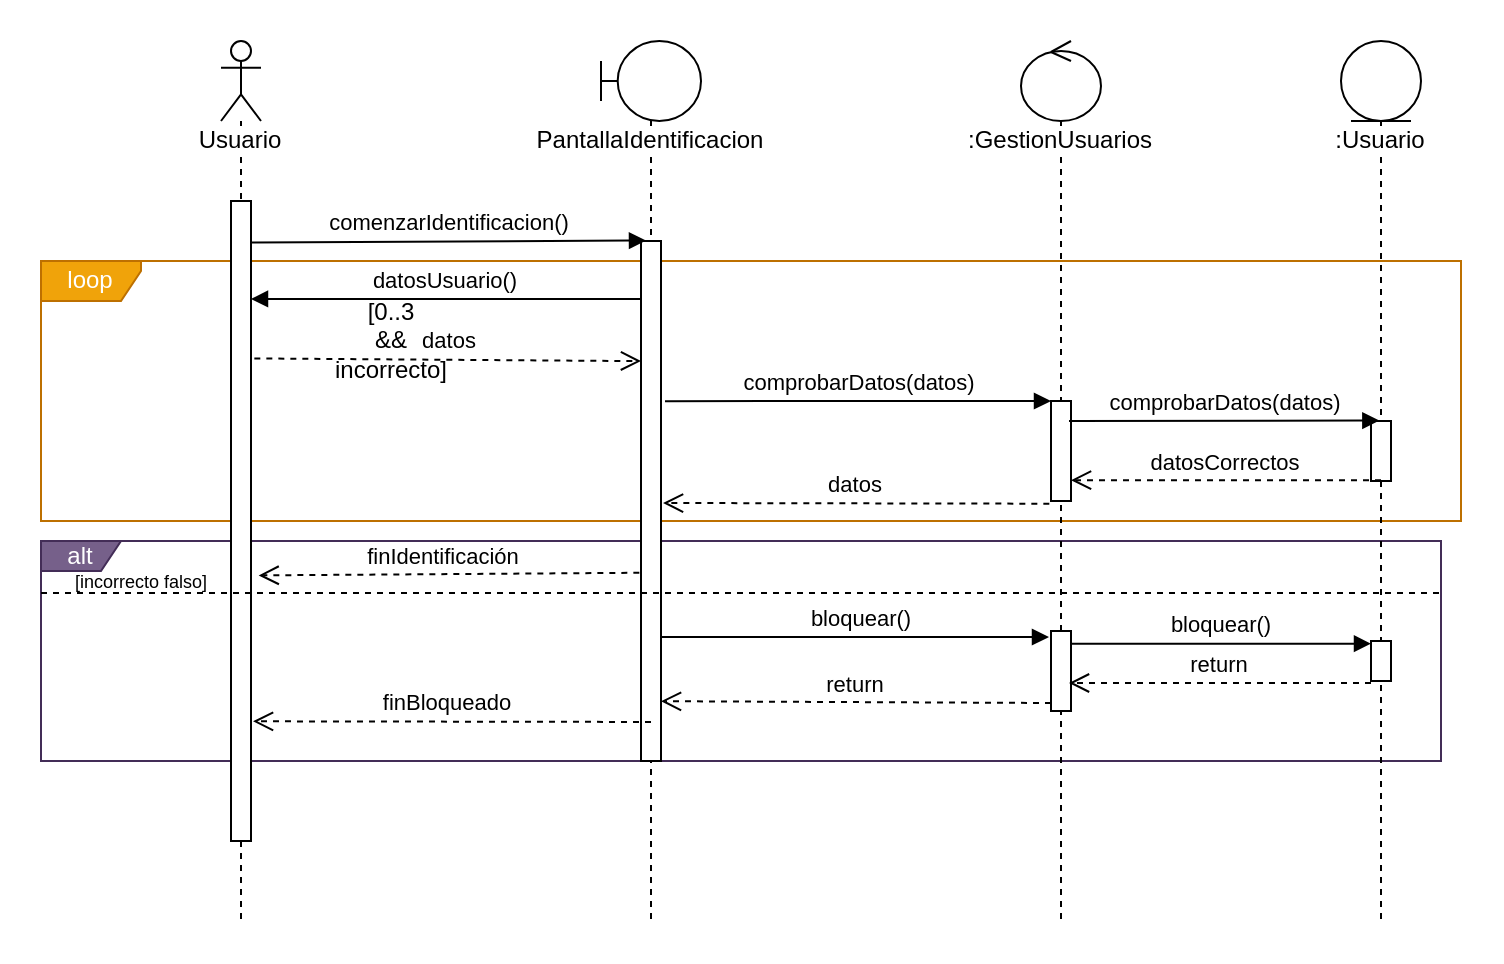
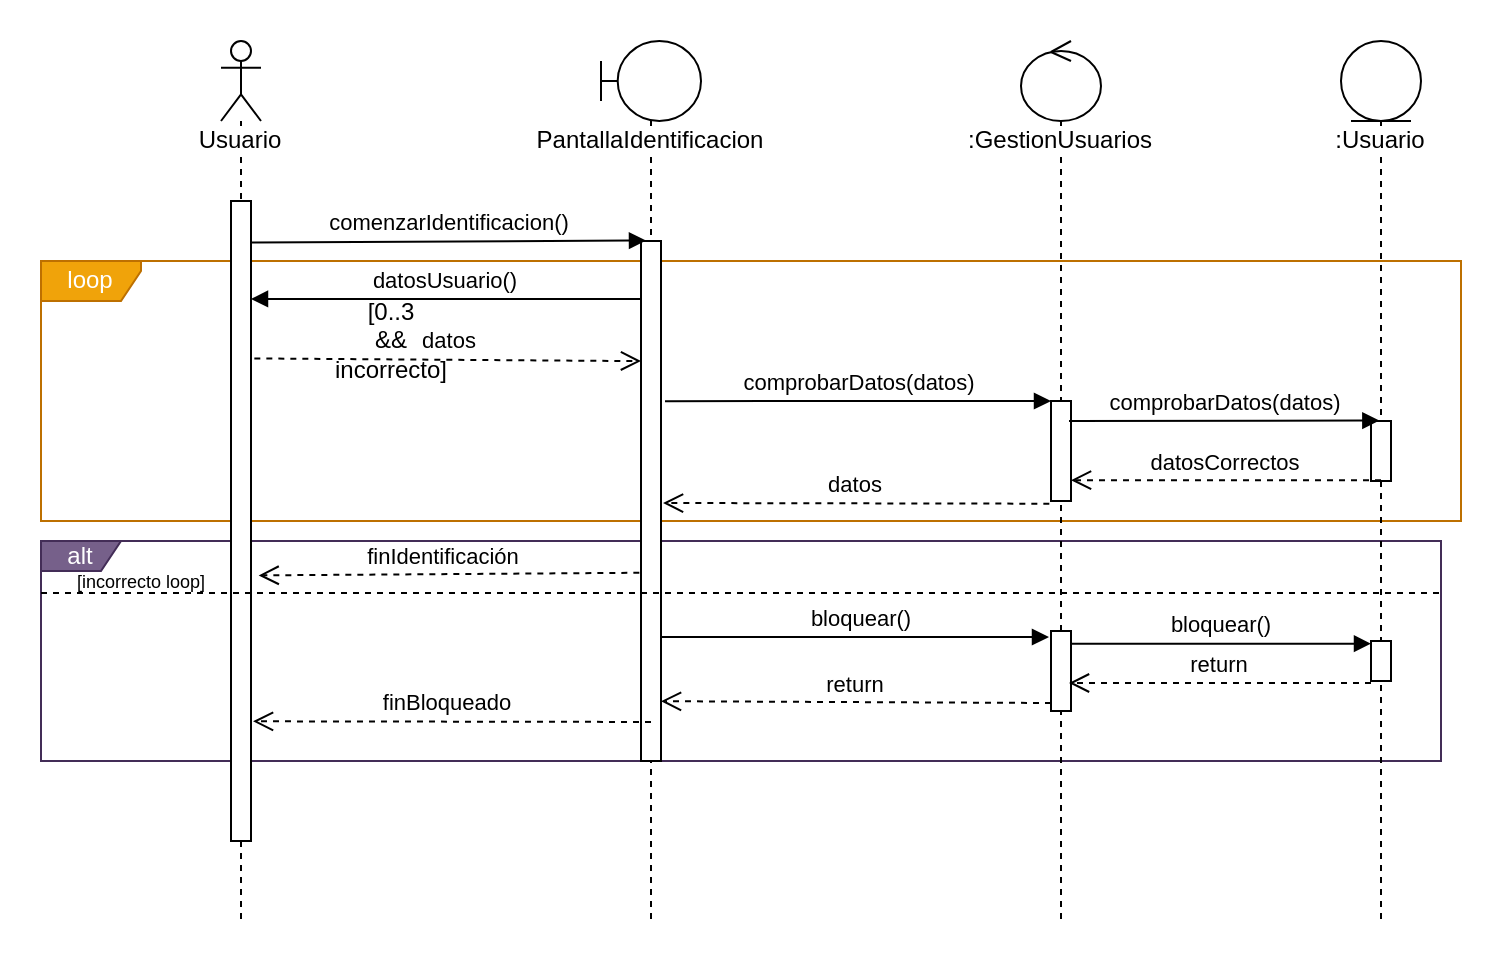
(142, 581) -> (142, 581)
